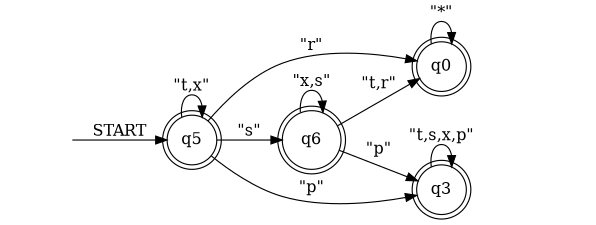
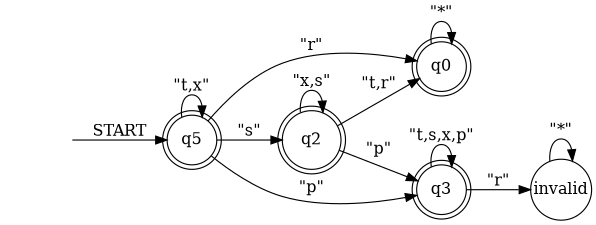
(312, 140) -> (312, 140)
none -> (561, 190)
